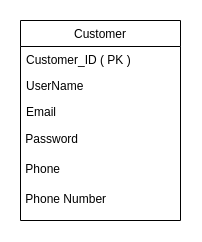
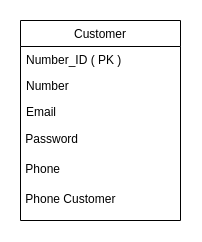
(82, 60) -> (75, 60)
(53, 86) -> (46, 86)
(61, 200) -> (68, 200)
